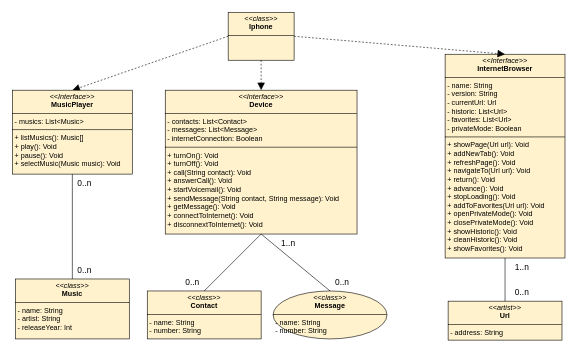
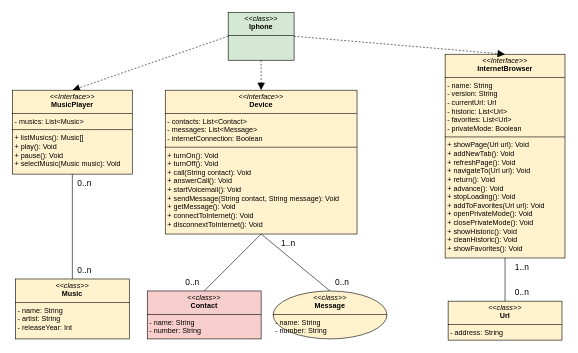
(261, 36) -> (261, 36)
(479, 314) -> (479, 314)
(204, 315) -> (204, 315)
